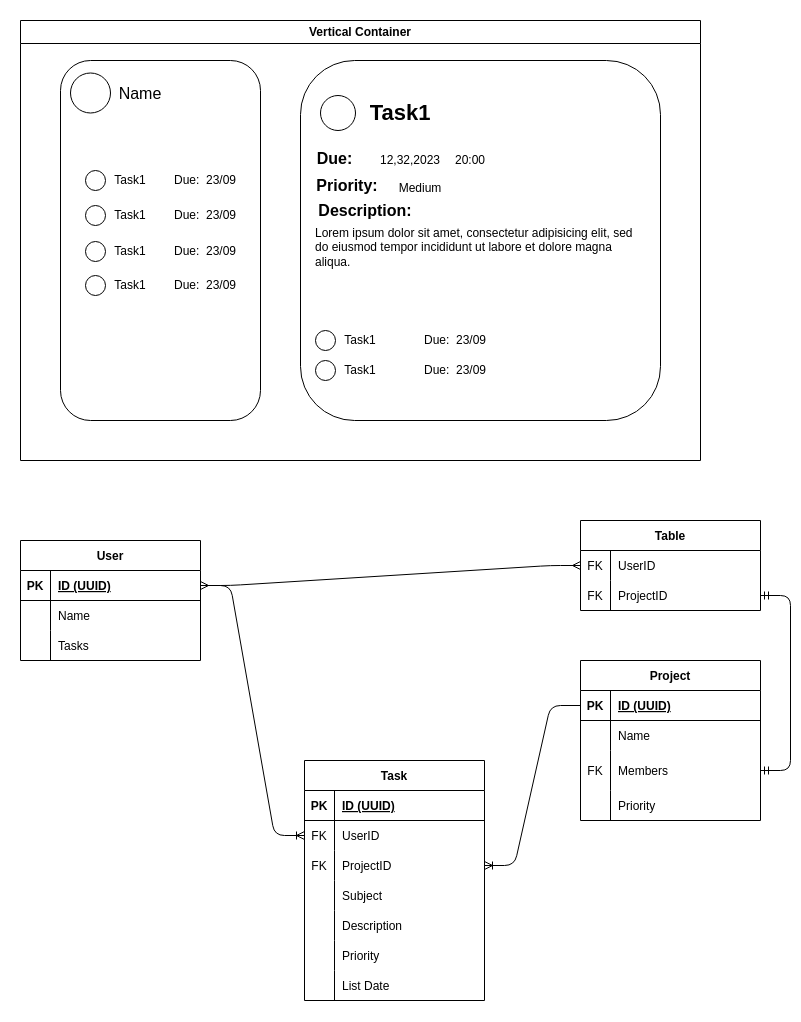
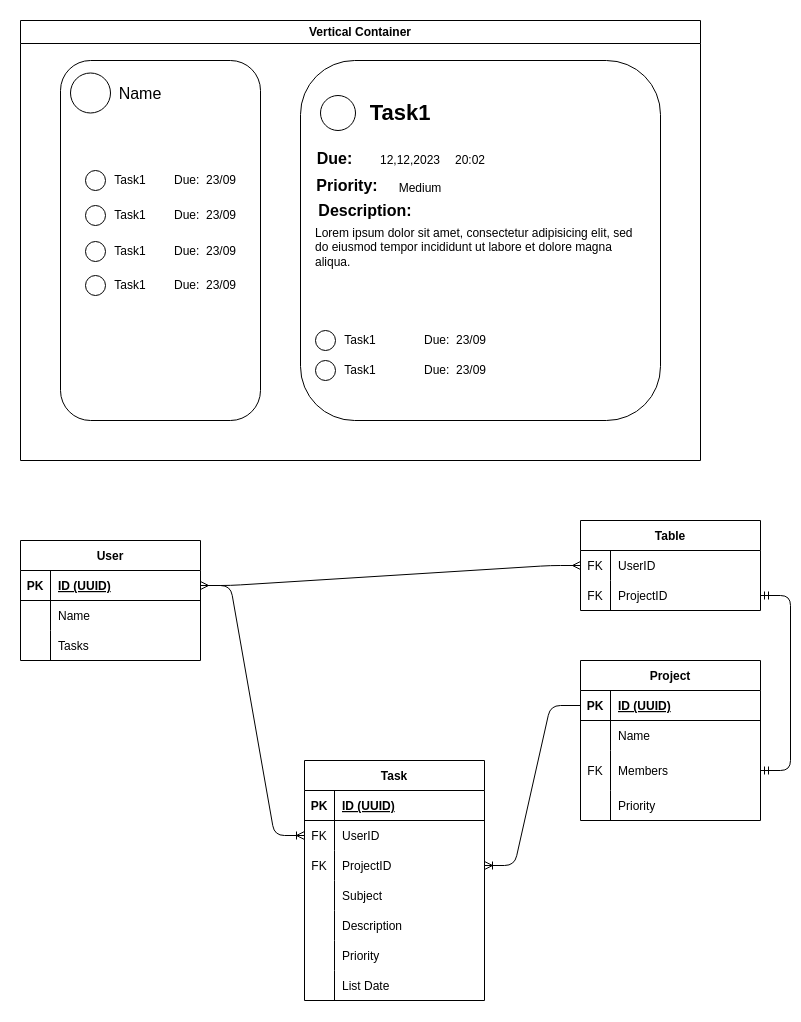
(411, 161) -> (411, 161)
(471, 161) -> (471, 161)
